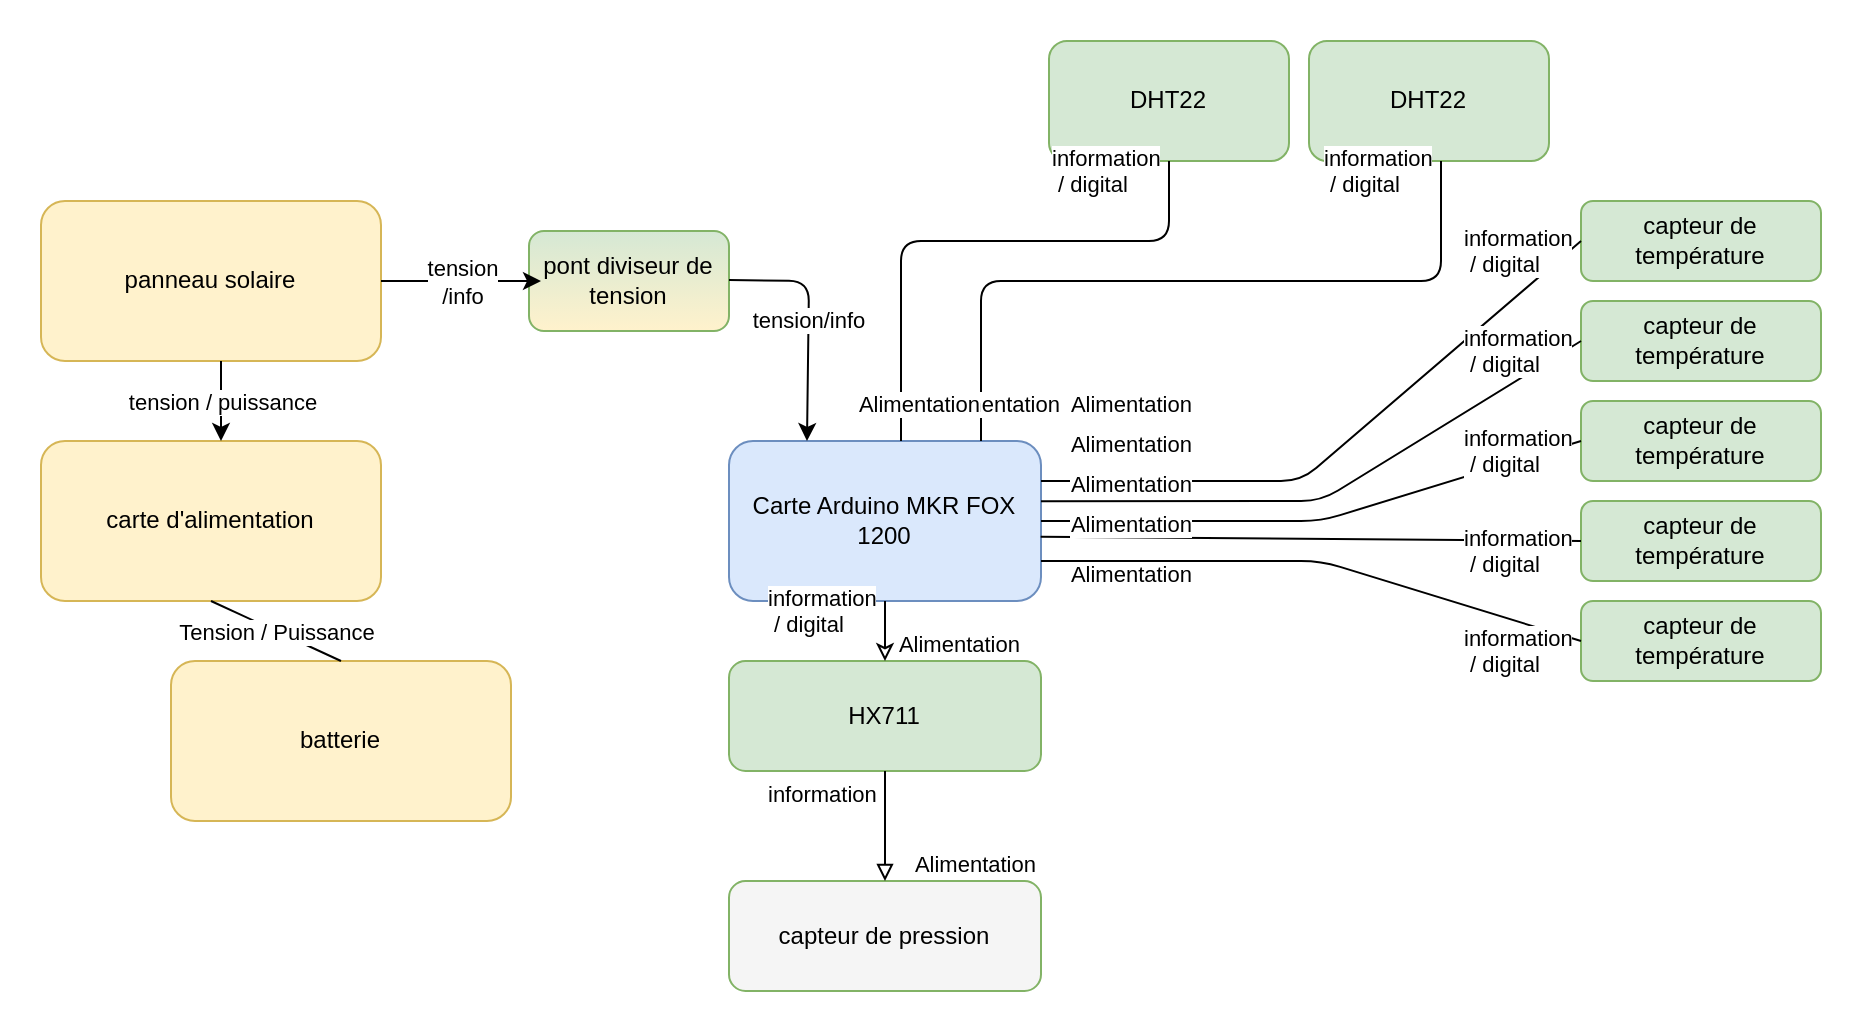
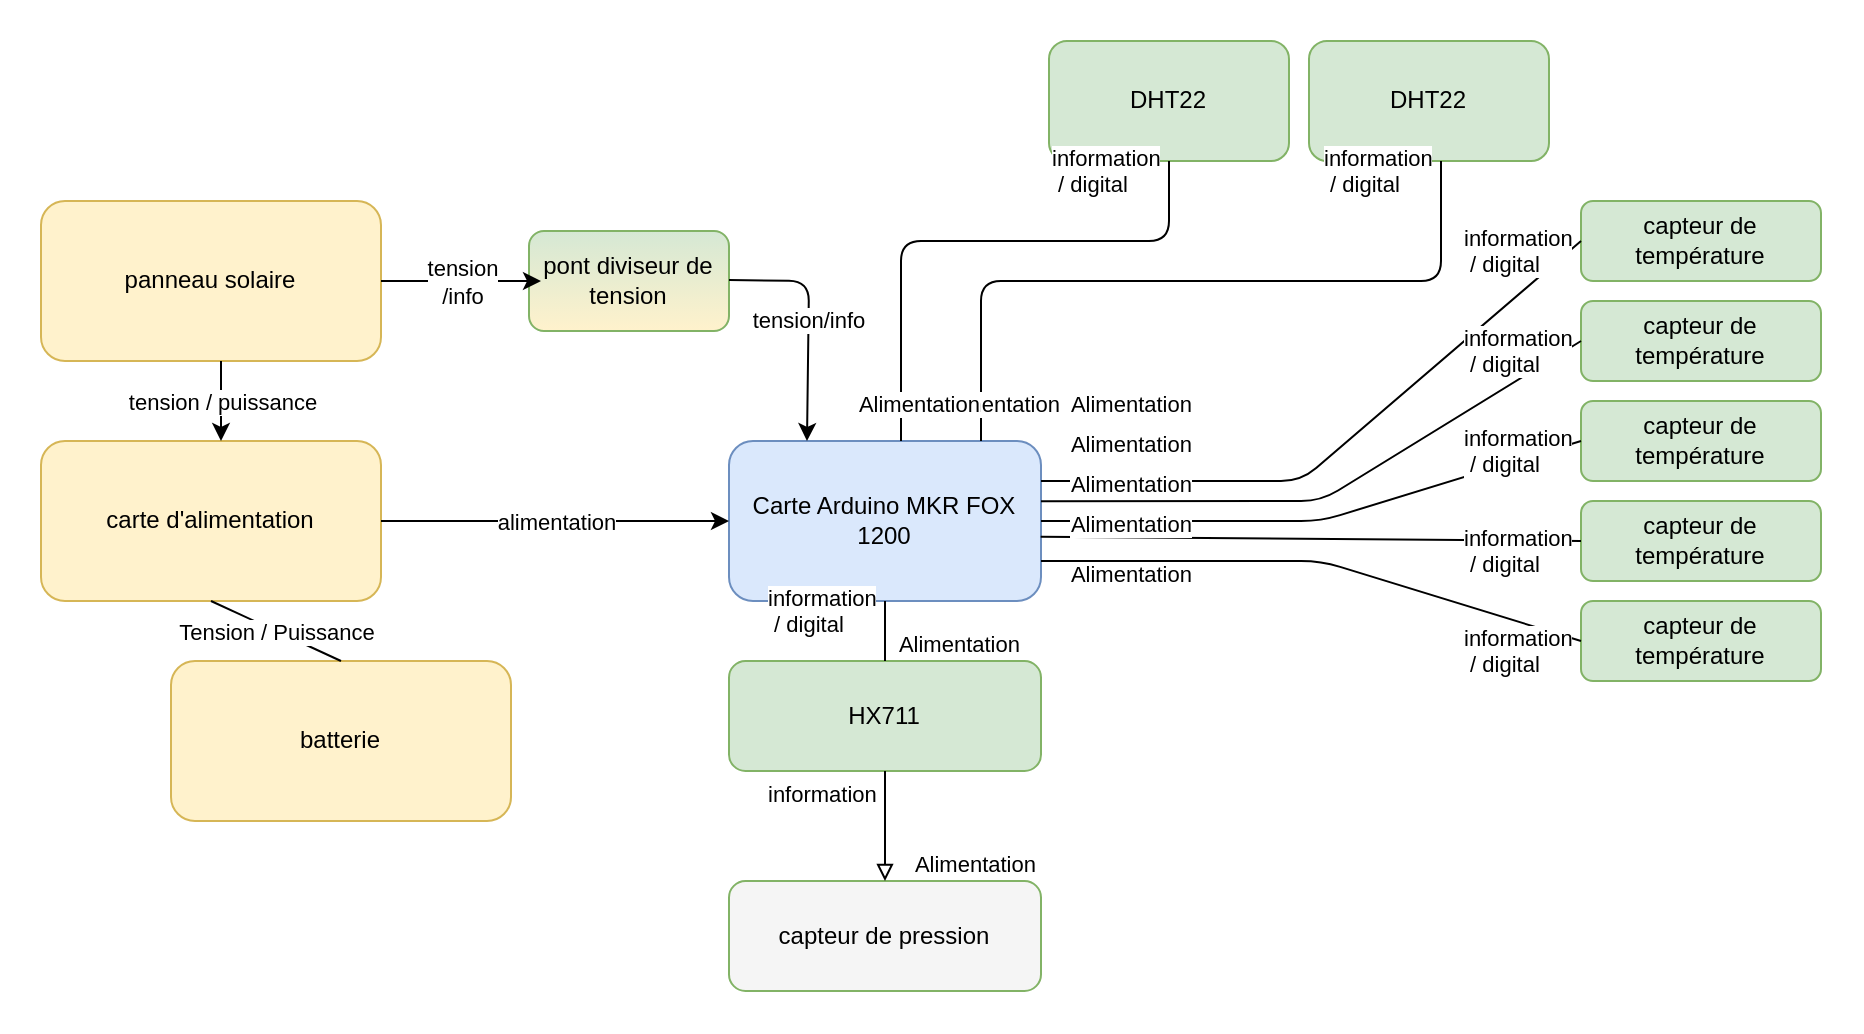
none -> (548, 521)
(885, 646) -> (885, 652)
